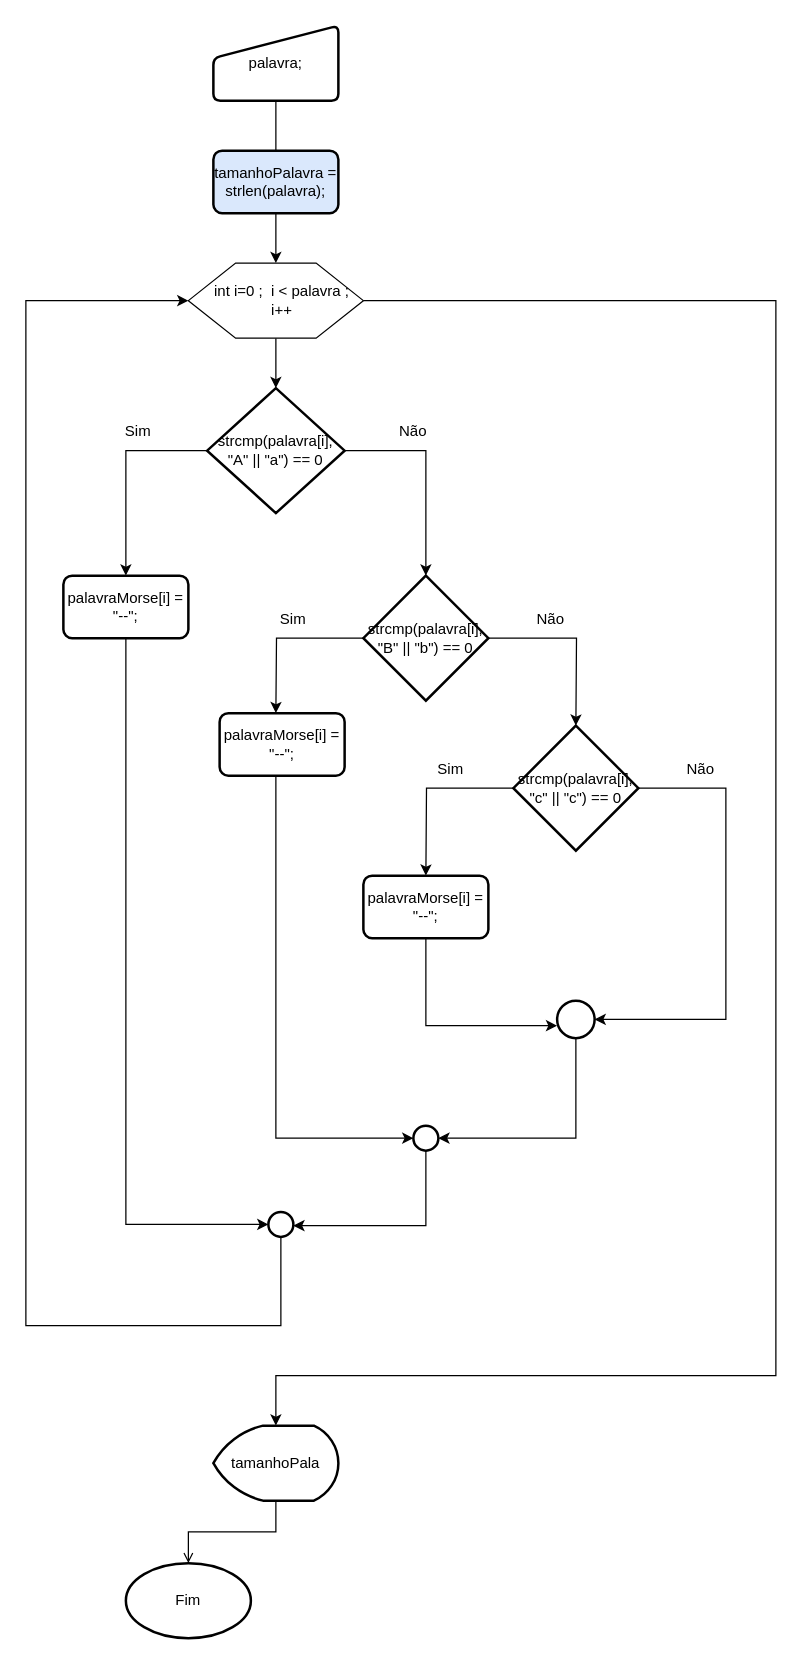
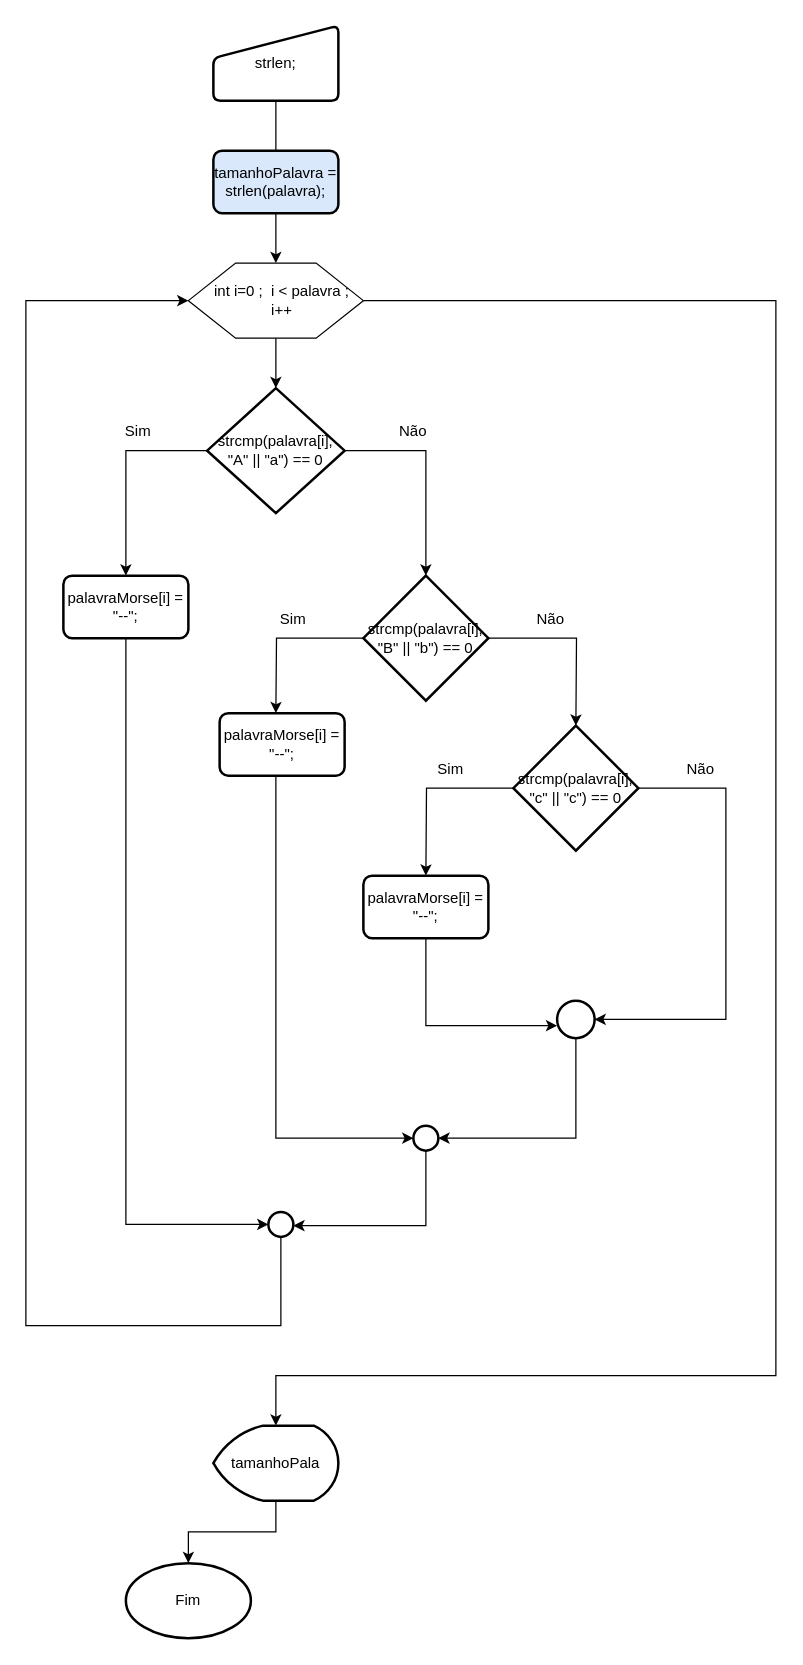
(276, 63) -> (276, 63)
(188, 1555) -> (188, 1553)
